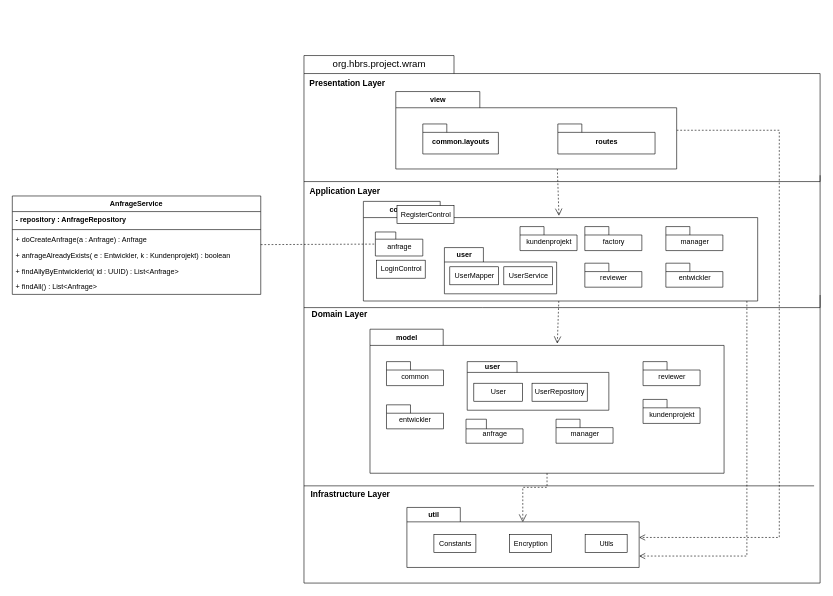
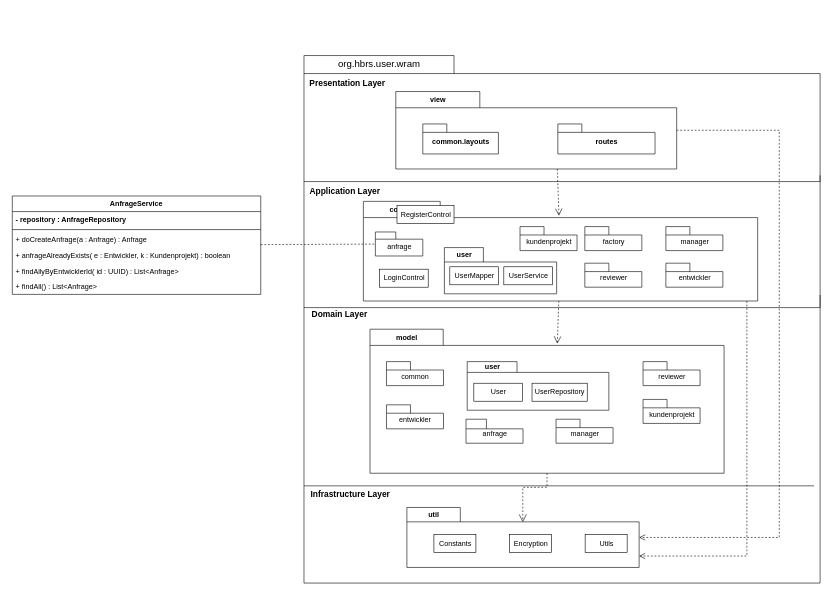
(379, 65) -> (379, 65)
(401, 269) -> (404, 278)
